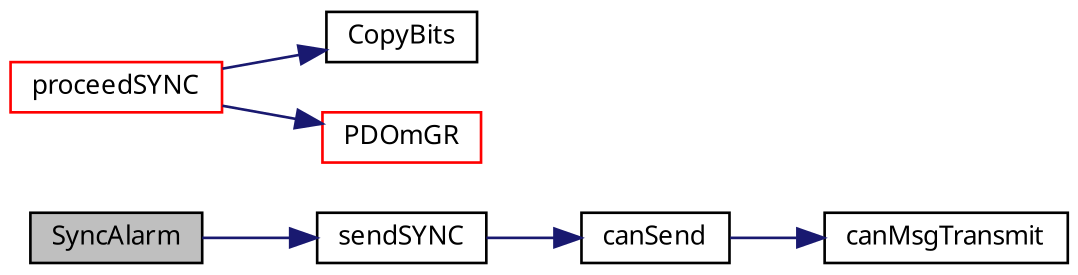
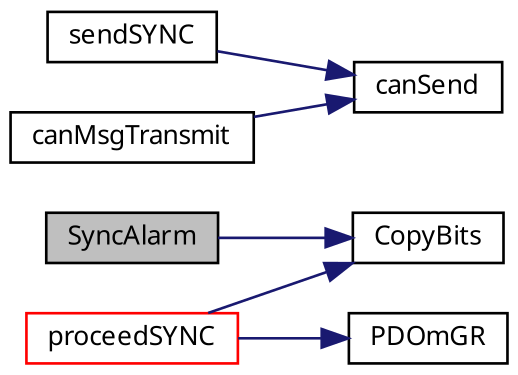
(402, 137) -> (428, 338)
(246, 238) -> (272, 238)
(763, 238) -> (291, 111)
